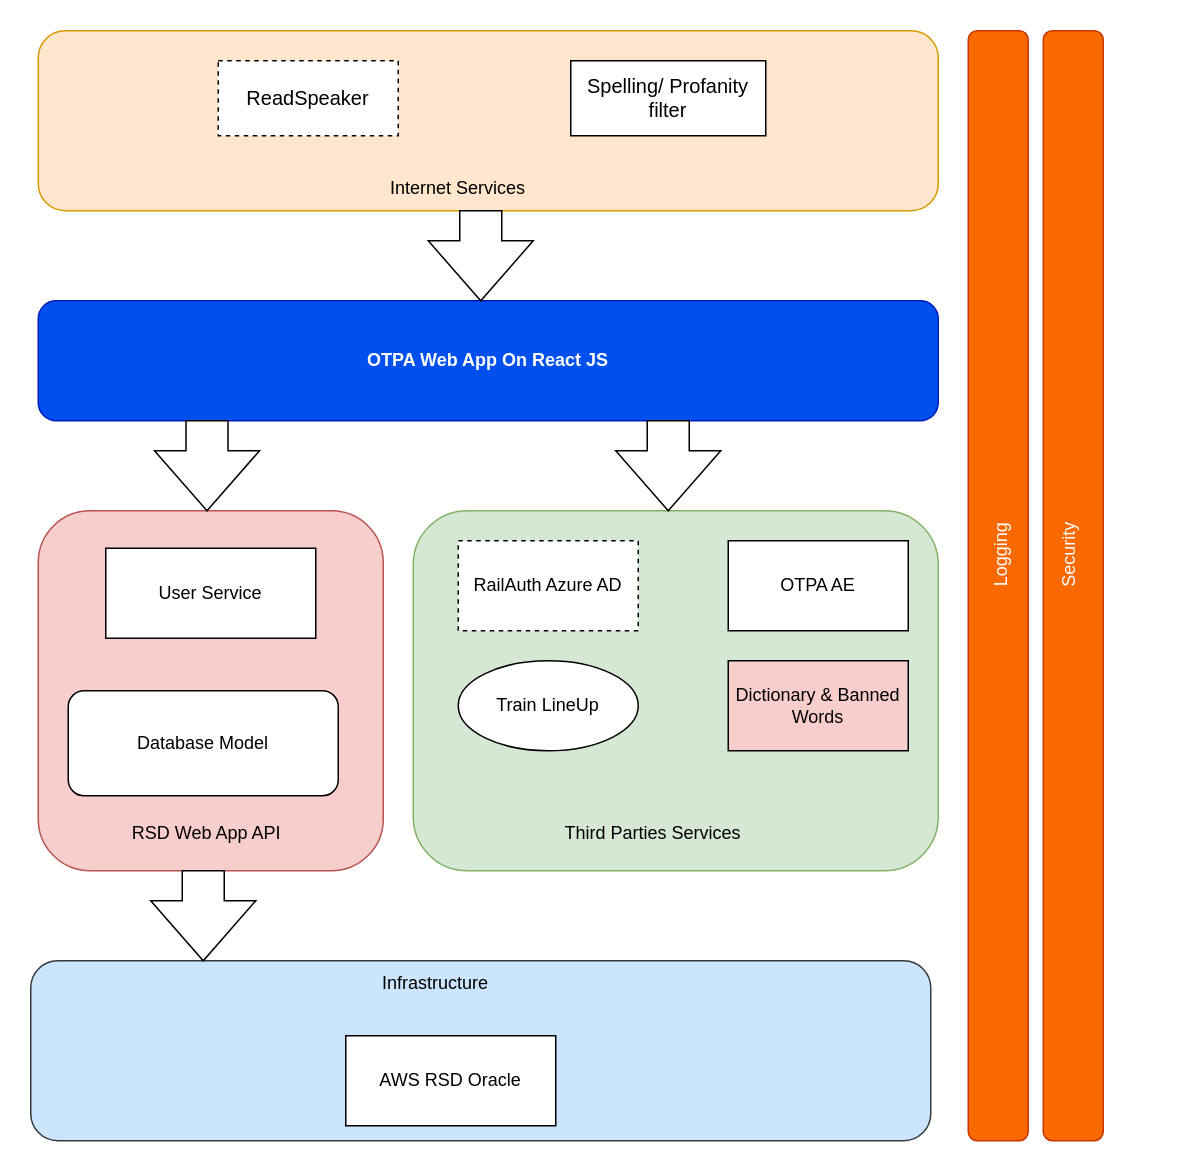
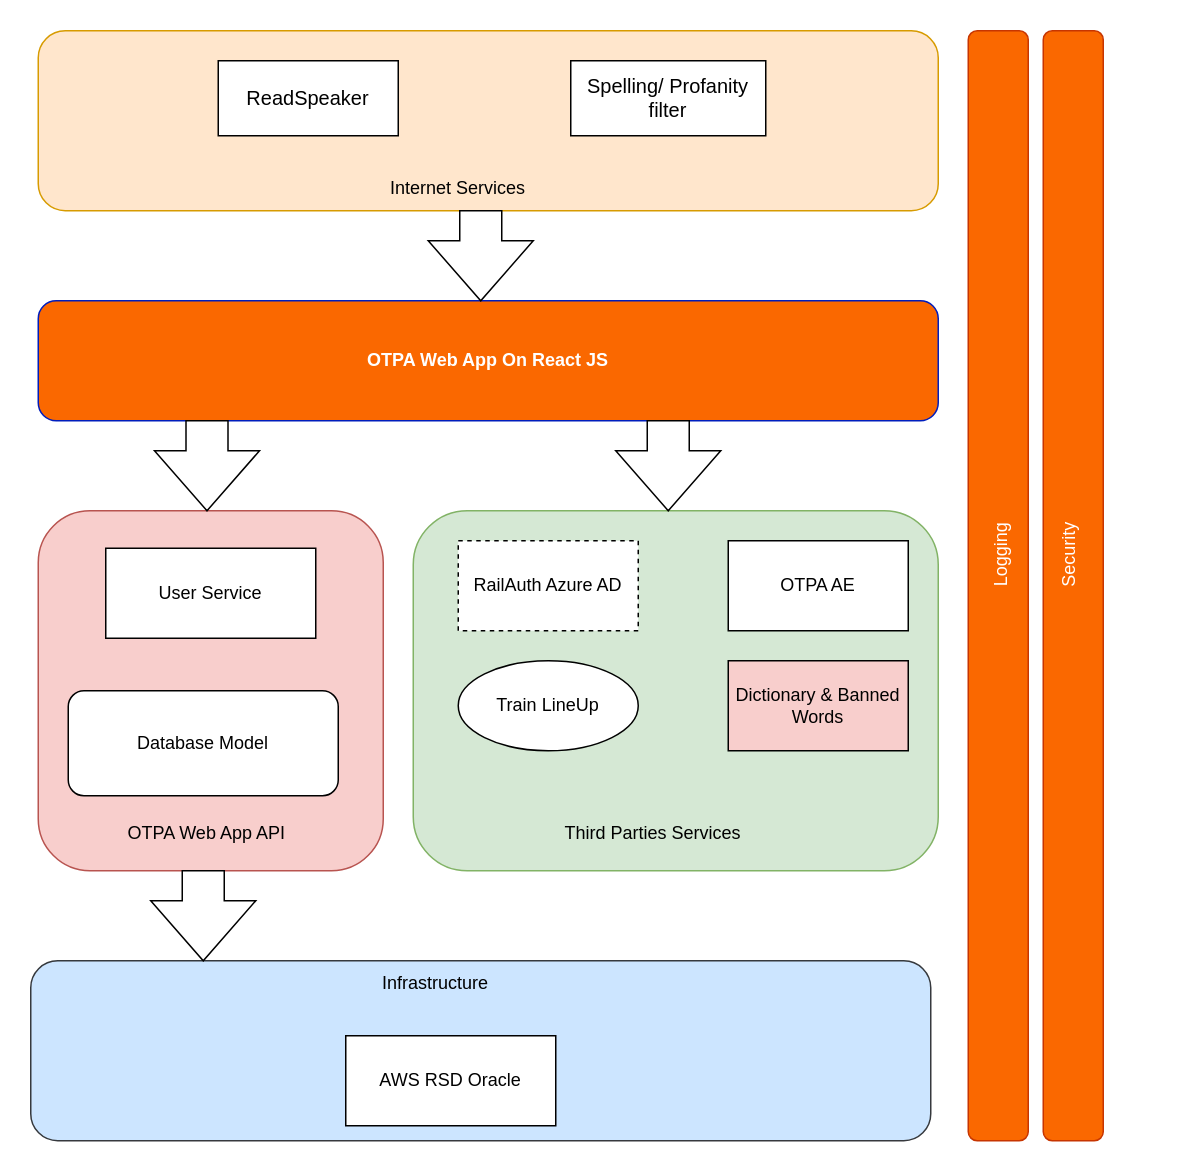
(308, 98) -> (308, 98)
(488, 361) -> (488, 361)
(207, 833) -> (207, 833)
